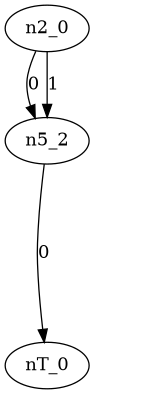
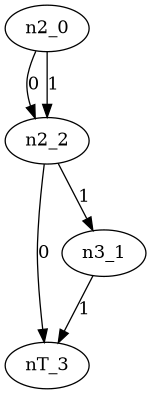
(47, 141) -> (47, 141)
none -> (104, 253)
(47, 366) -> (47, 366)
